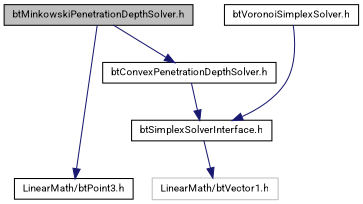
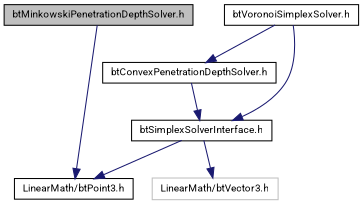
(139, 41) -> (245, 41)
none -> (143, 158)
(215, 189) -> (215, 189)
